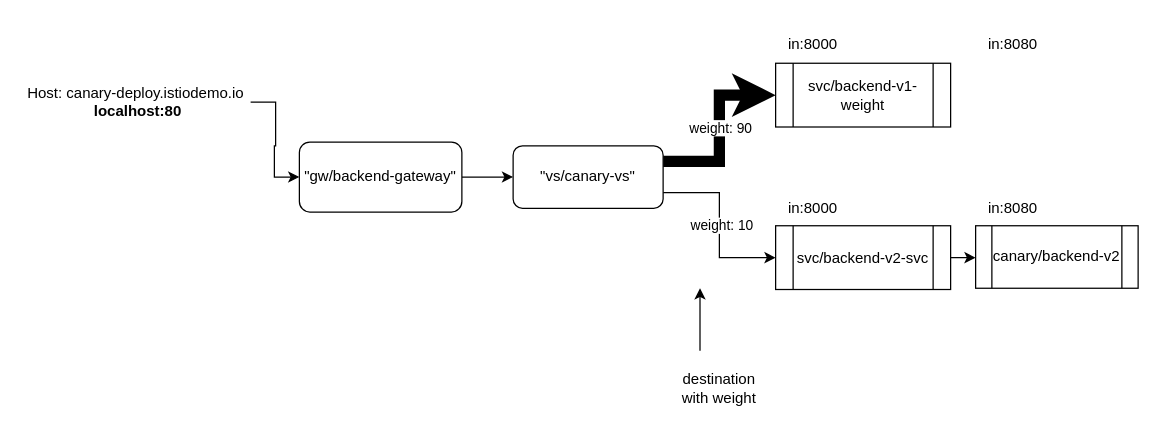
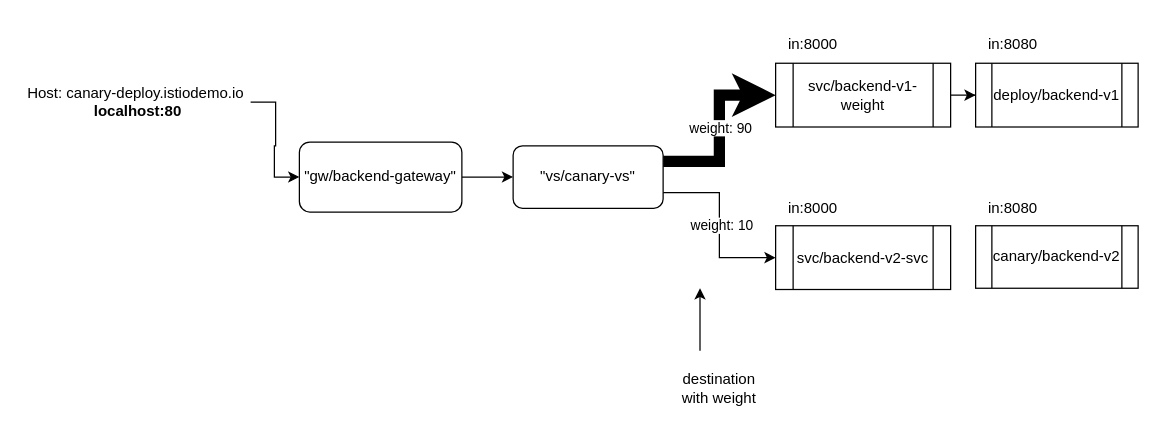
none -> (968, 95)
none -> (1057, 95)
(959, 258) -> none
